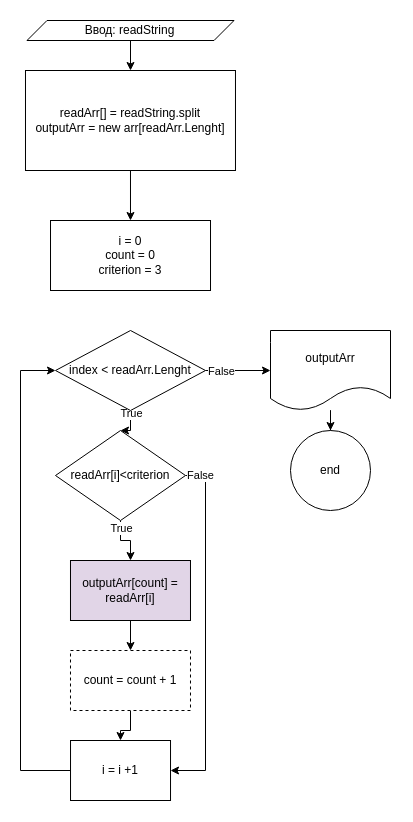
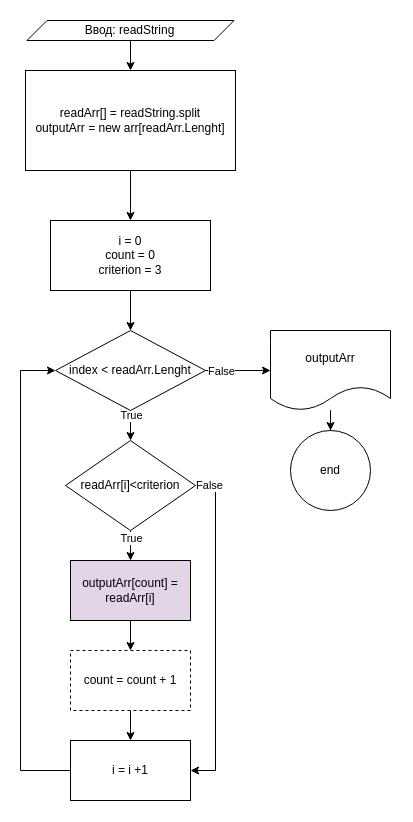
none -> (131, 307)
(120, 476) -> (130, 486)
(121, 771) -> (131, 771)
